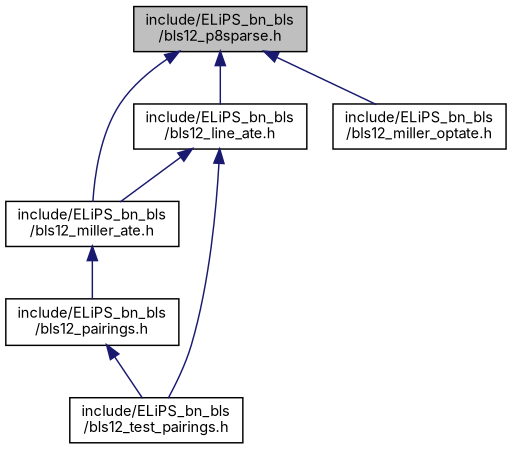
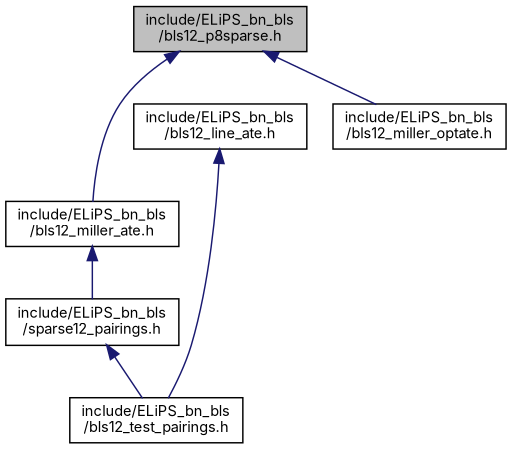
(220, 85) -> none
(150, 180) -> none
(92, 322) -> (92, 322)
